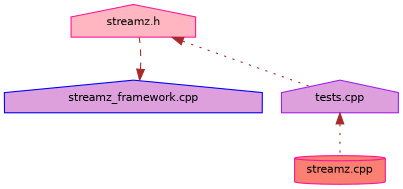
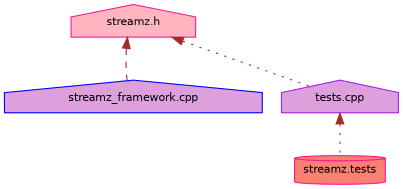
(141, 53) -> (126, 64)
(340, 170) -> (340, 170)
